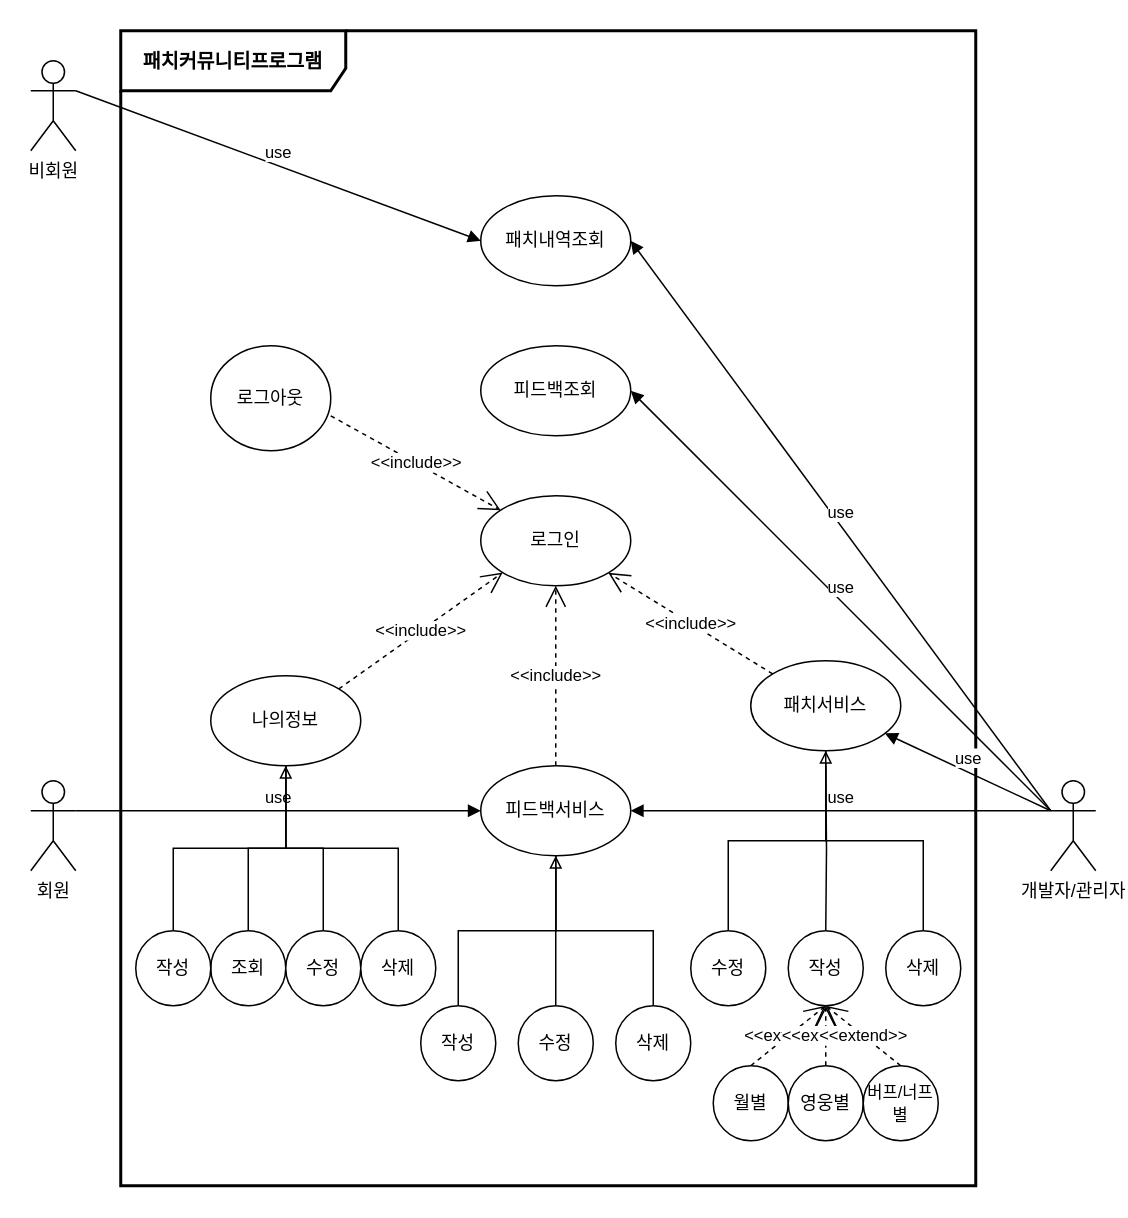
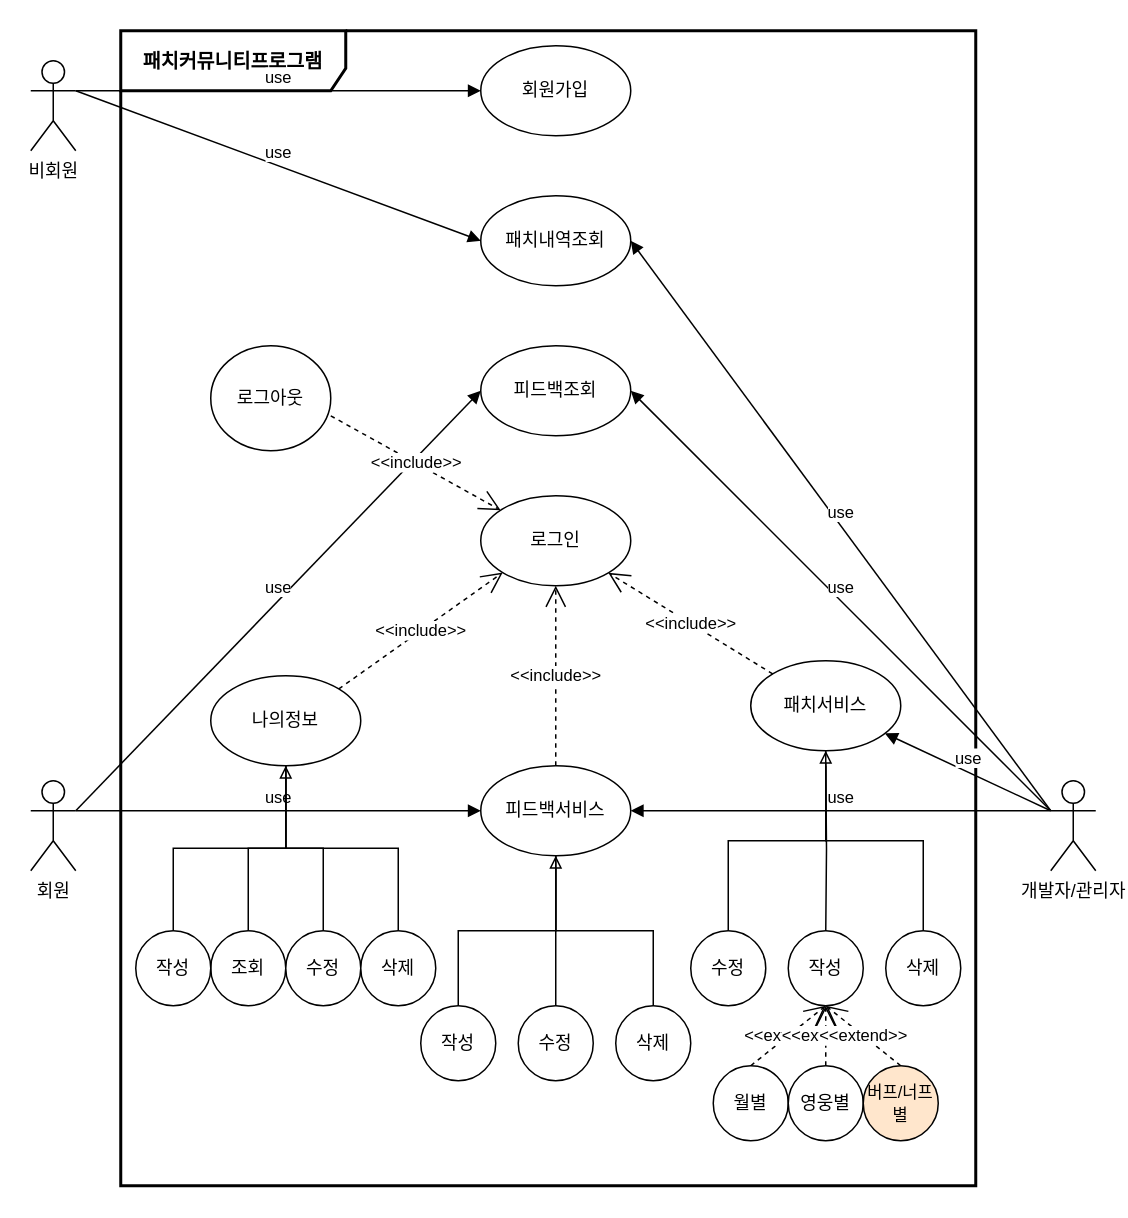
none -> (399, 91)
none -> (556, 91)
none -> (240, 640)
(901, 1103) -> (901, 1103)
